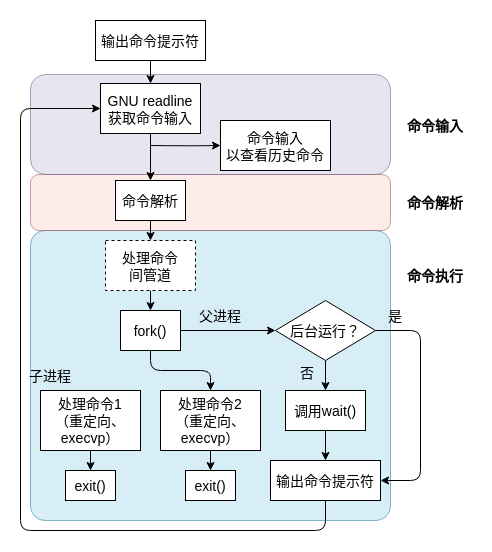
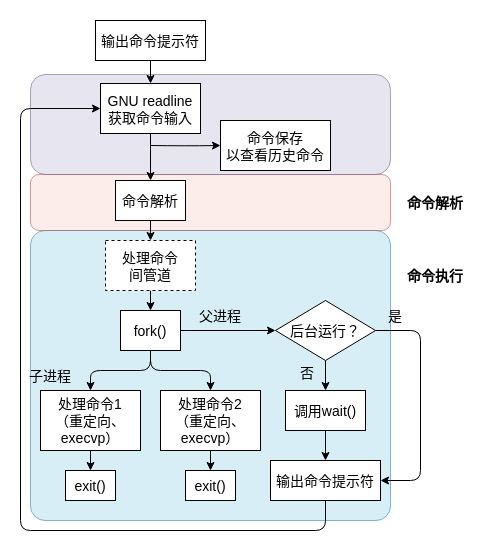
(436, 126) -> none
(275, 138) -> (275, 138)
none -> (116, 371)
